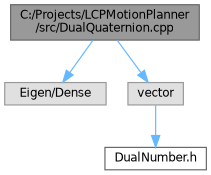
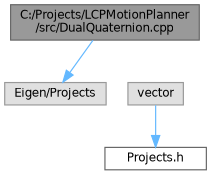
(129, 56) -> none
(55, 94) -> (55, 94)
(156, 159) -> (156, 159)
